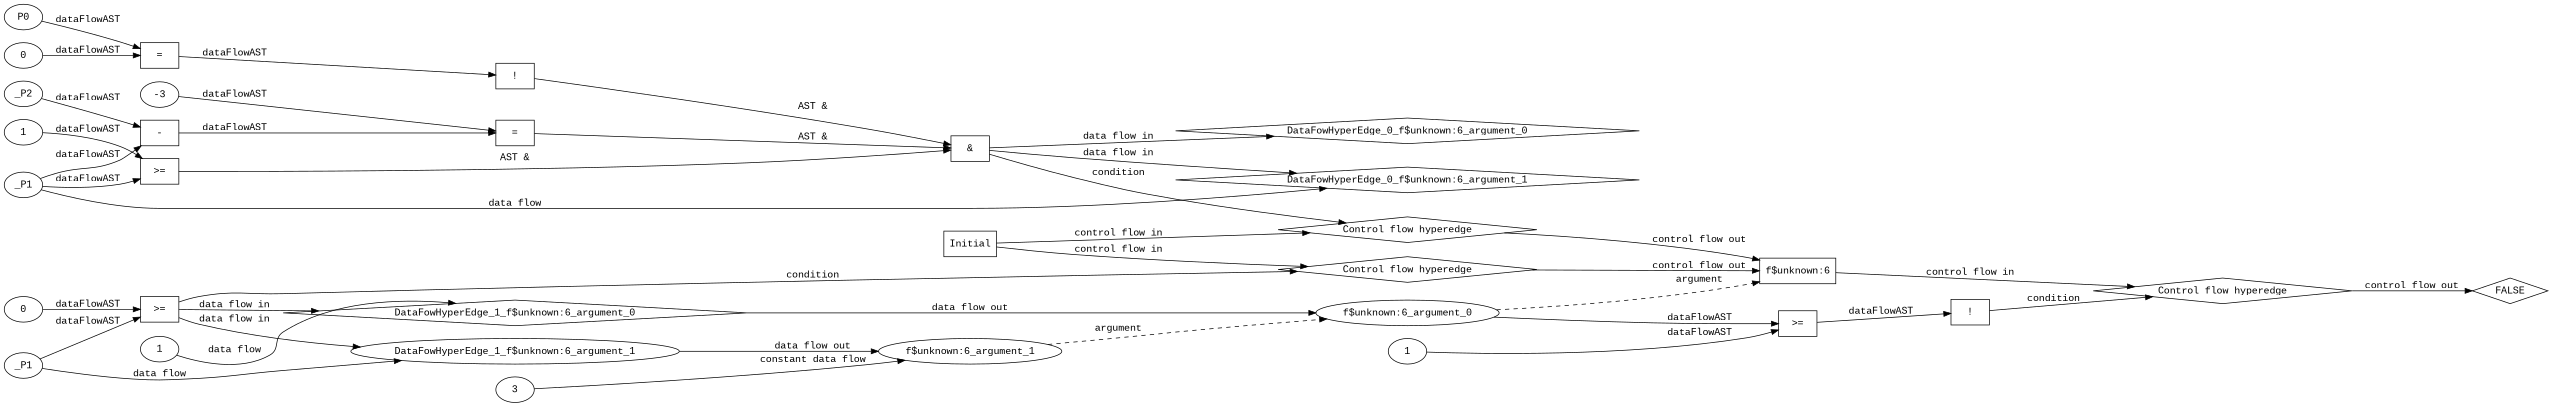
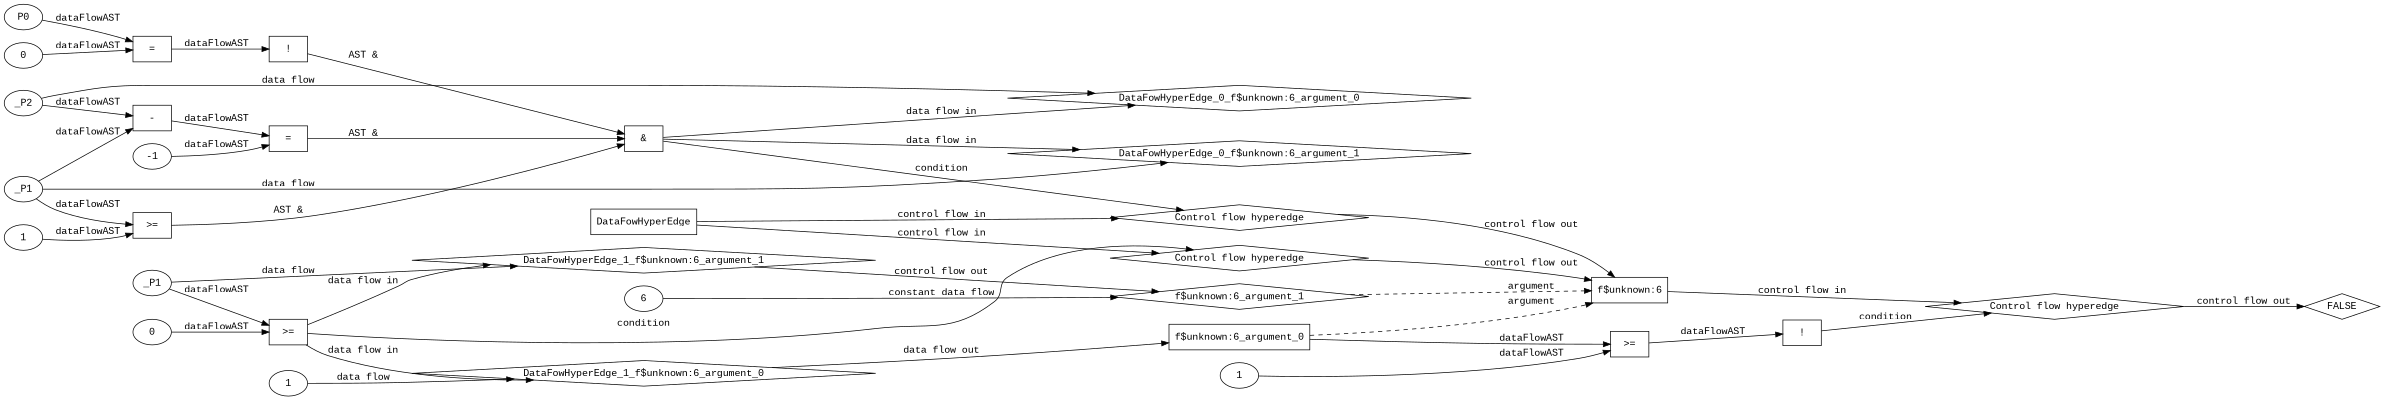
none -> (564, 85)
(160, 95) -> (152, 156)
(970, 244) -> (644, 222)
(1408, 313) -> (1239, 337)
(1184, 331) -> (1467, 293)
(813, 346) -> (942, 271)
(515, 351) -> (644, 260)
(970, 351) -> (1239, 297)
(515, 390) -> (644, 299)
